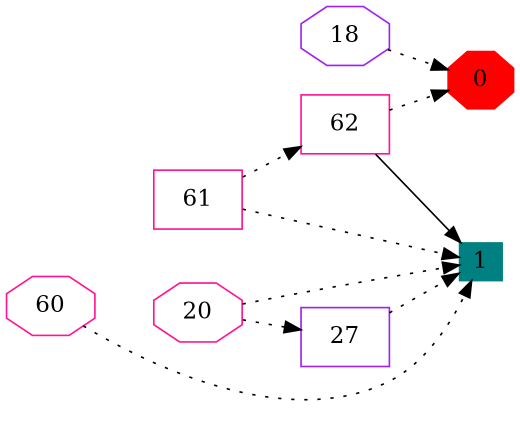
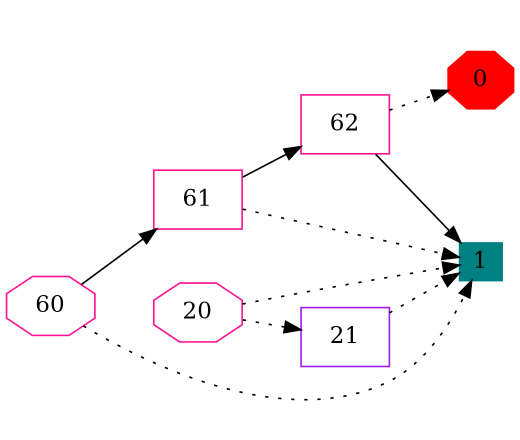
(345, 36) -> none
(265, 166) -> (265, 166)
none -> (112, 262)
(345, 337) -> (345, 337)
